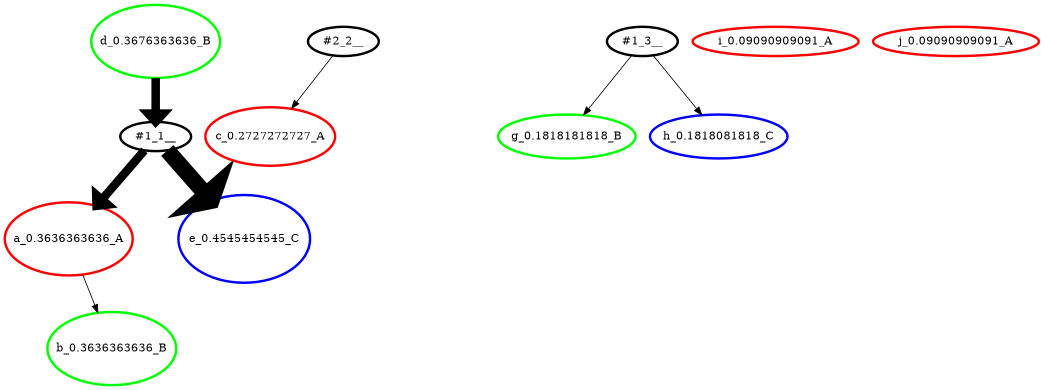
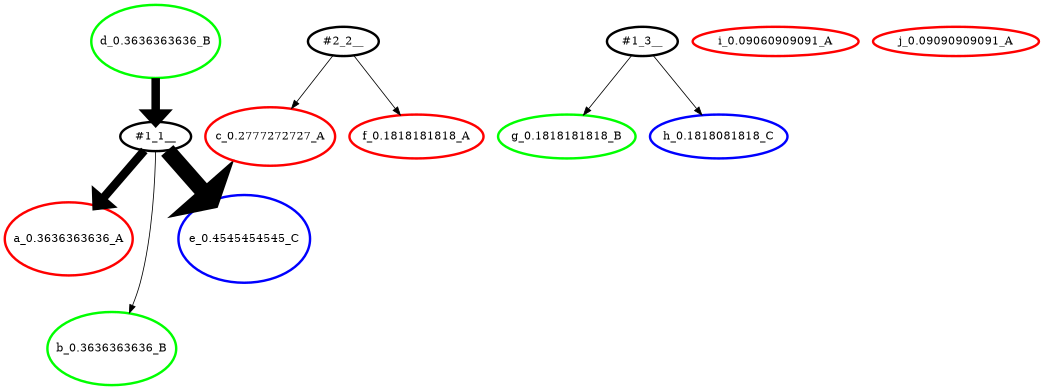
(156, 41) -> (156, 41)
(776, 41) -> (776, 41)
(270, 136) -> (270, 136)
none -> (416, 136)
(89, 290) -> (150, 229)
